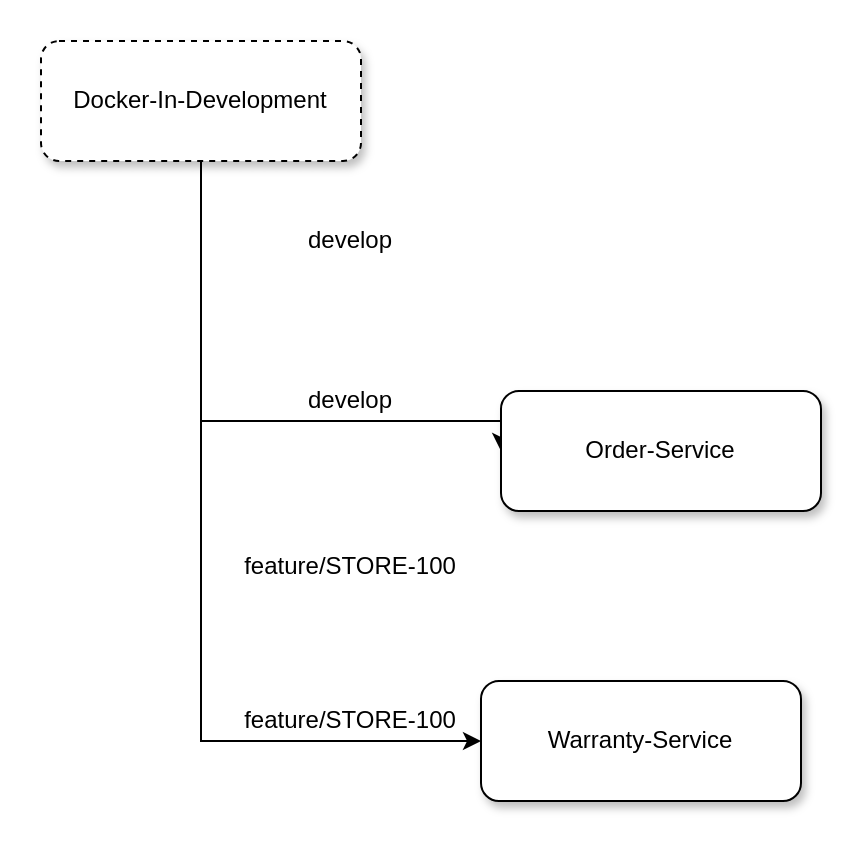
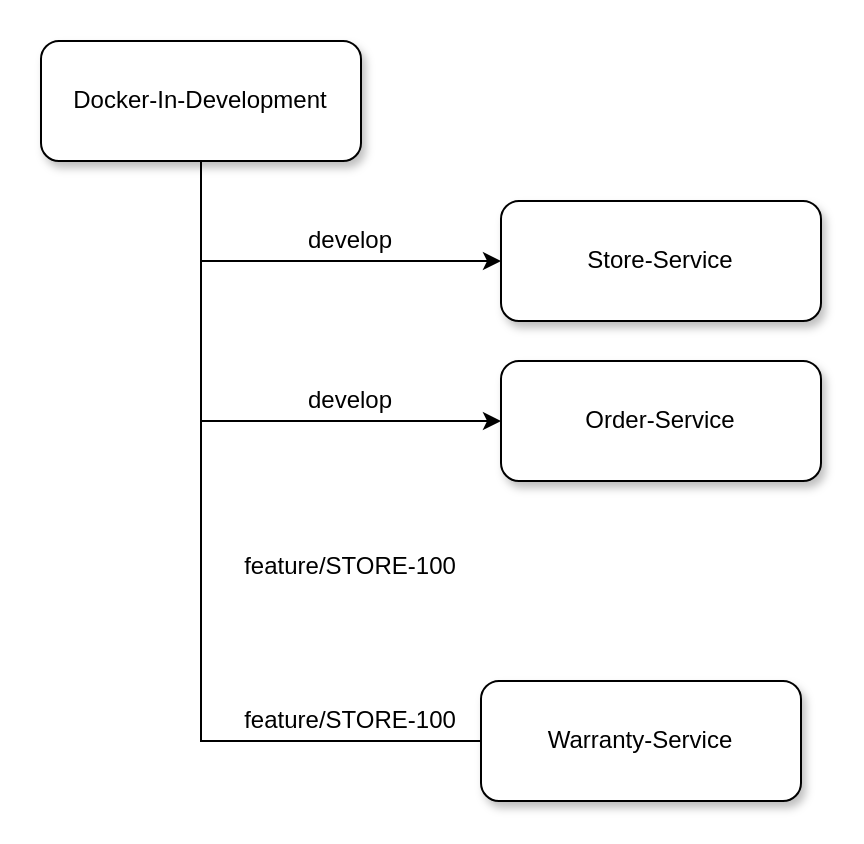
(201, 101) -> (201, 101)
none -> (346, 261)
none -> (661, 261)
(661, 451) -> (661, 421)
(466, 741) -> (471, 741)
